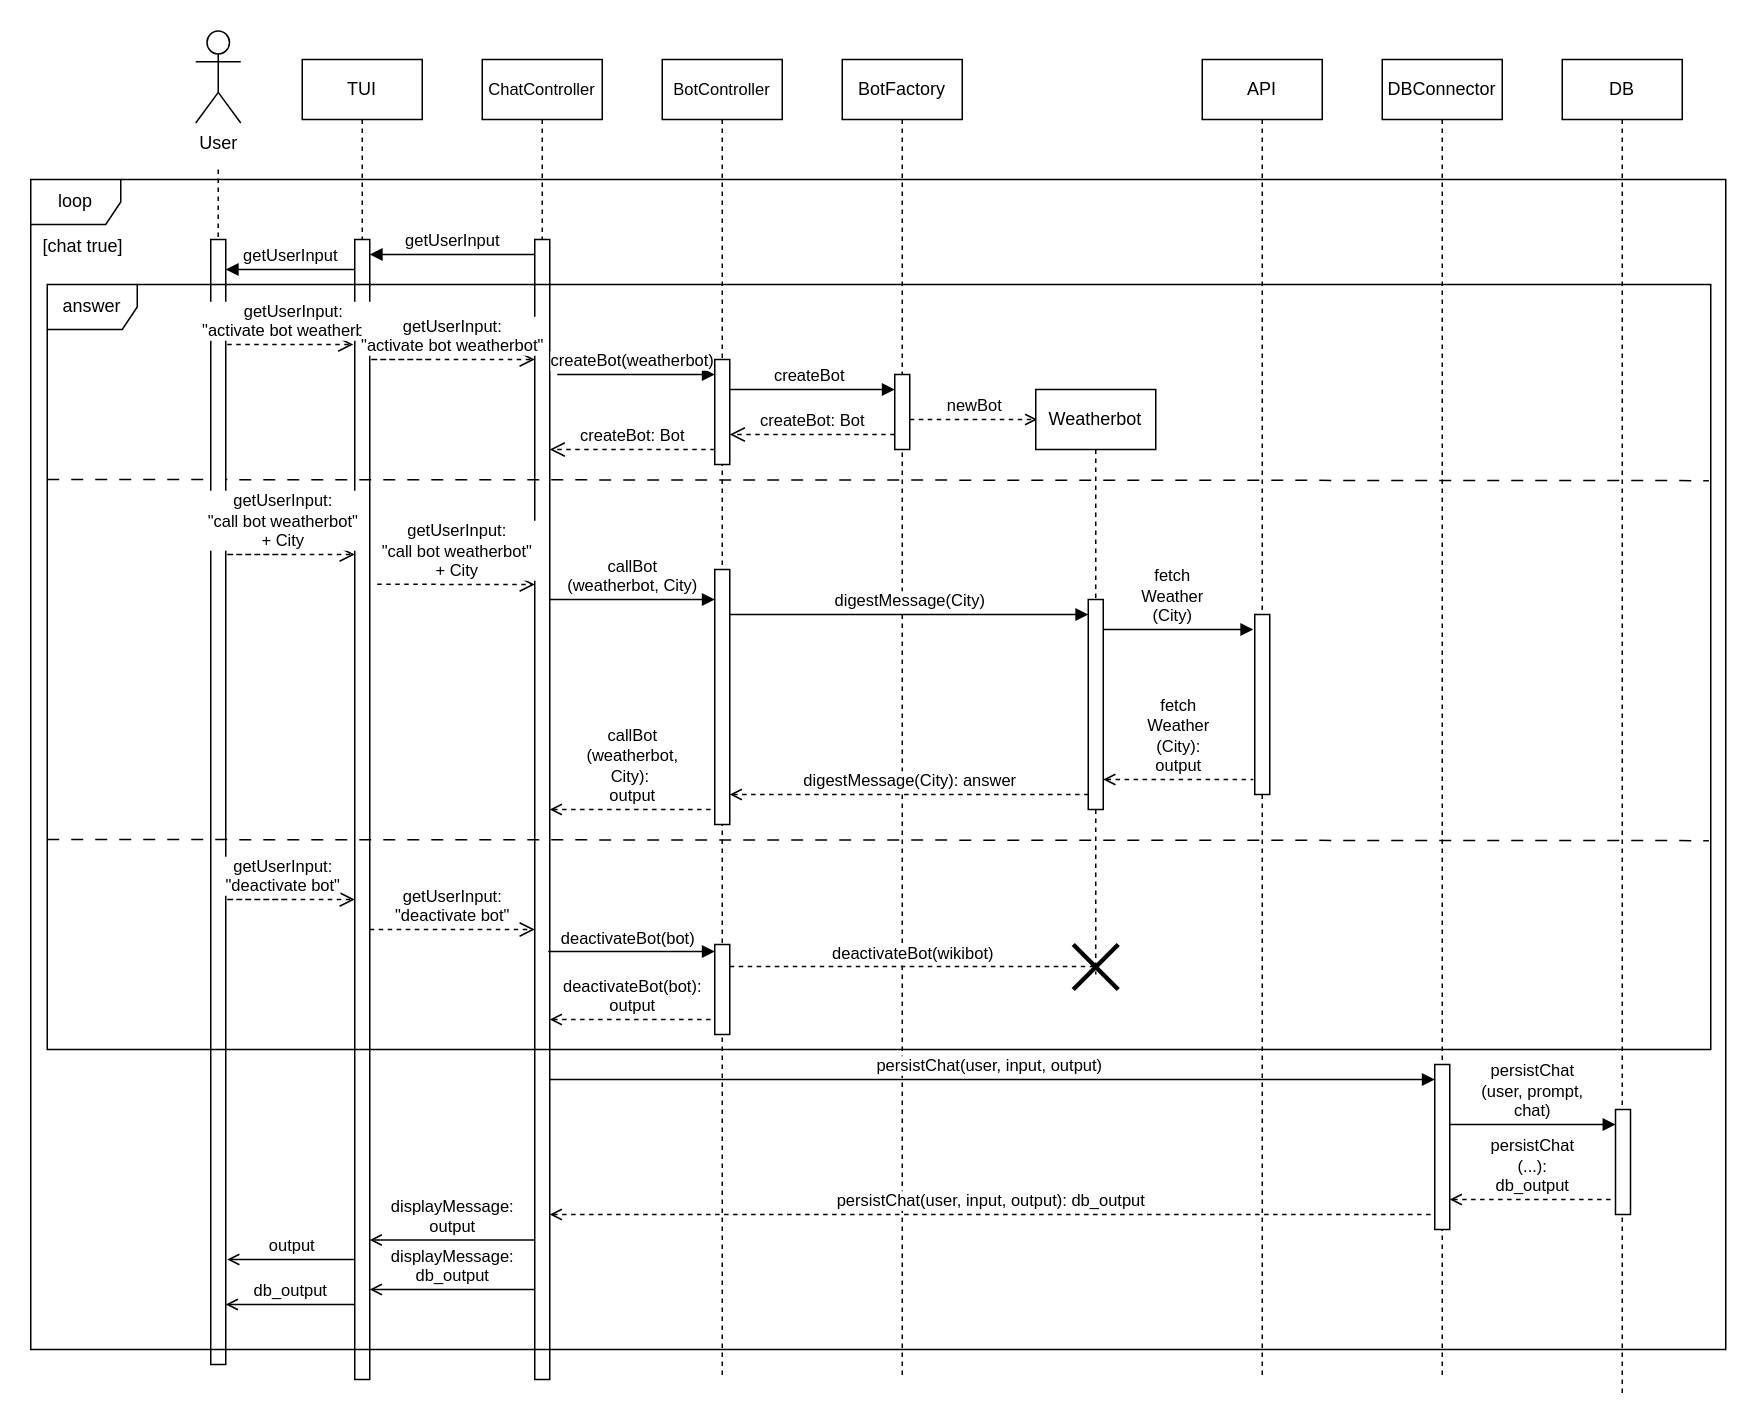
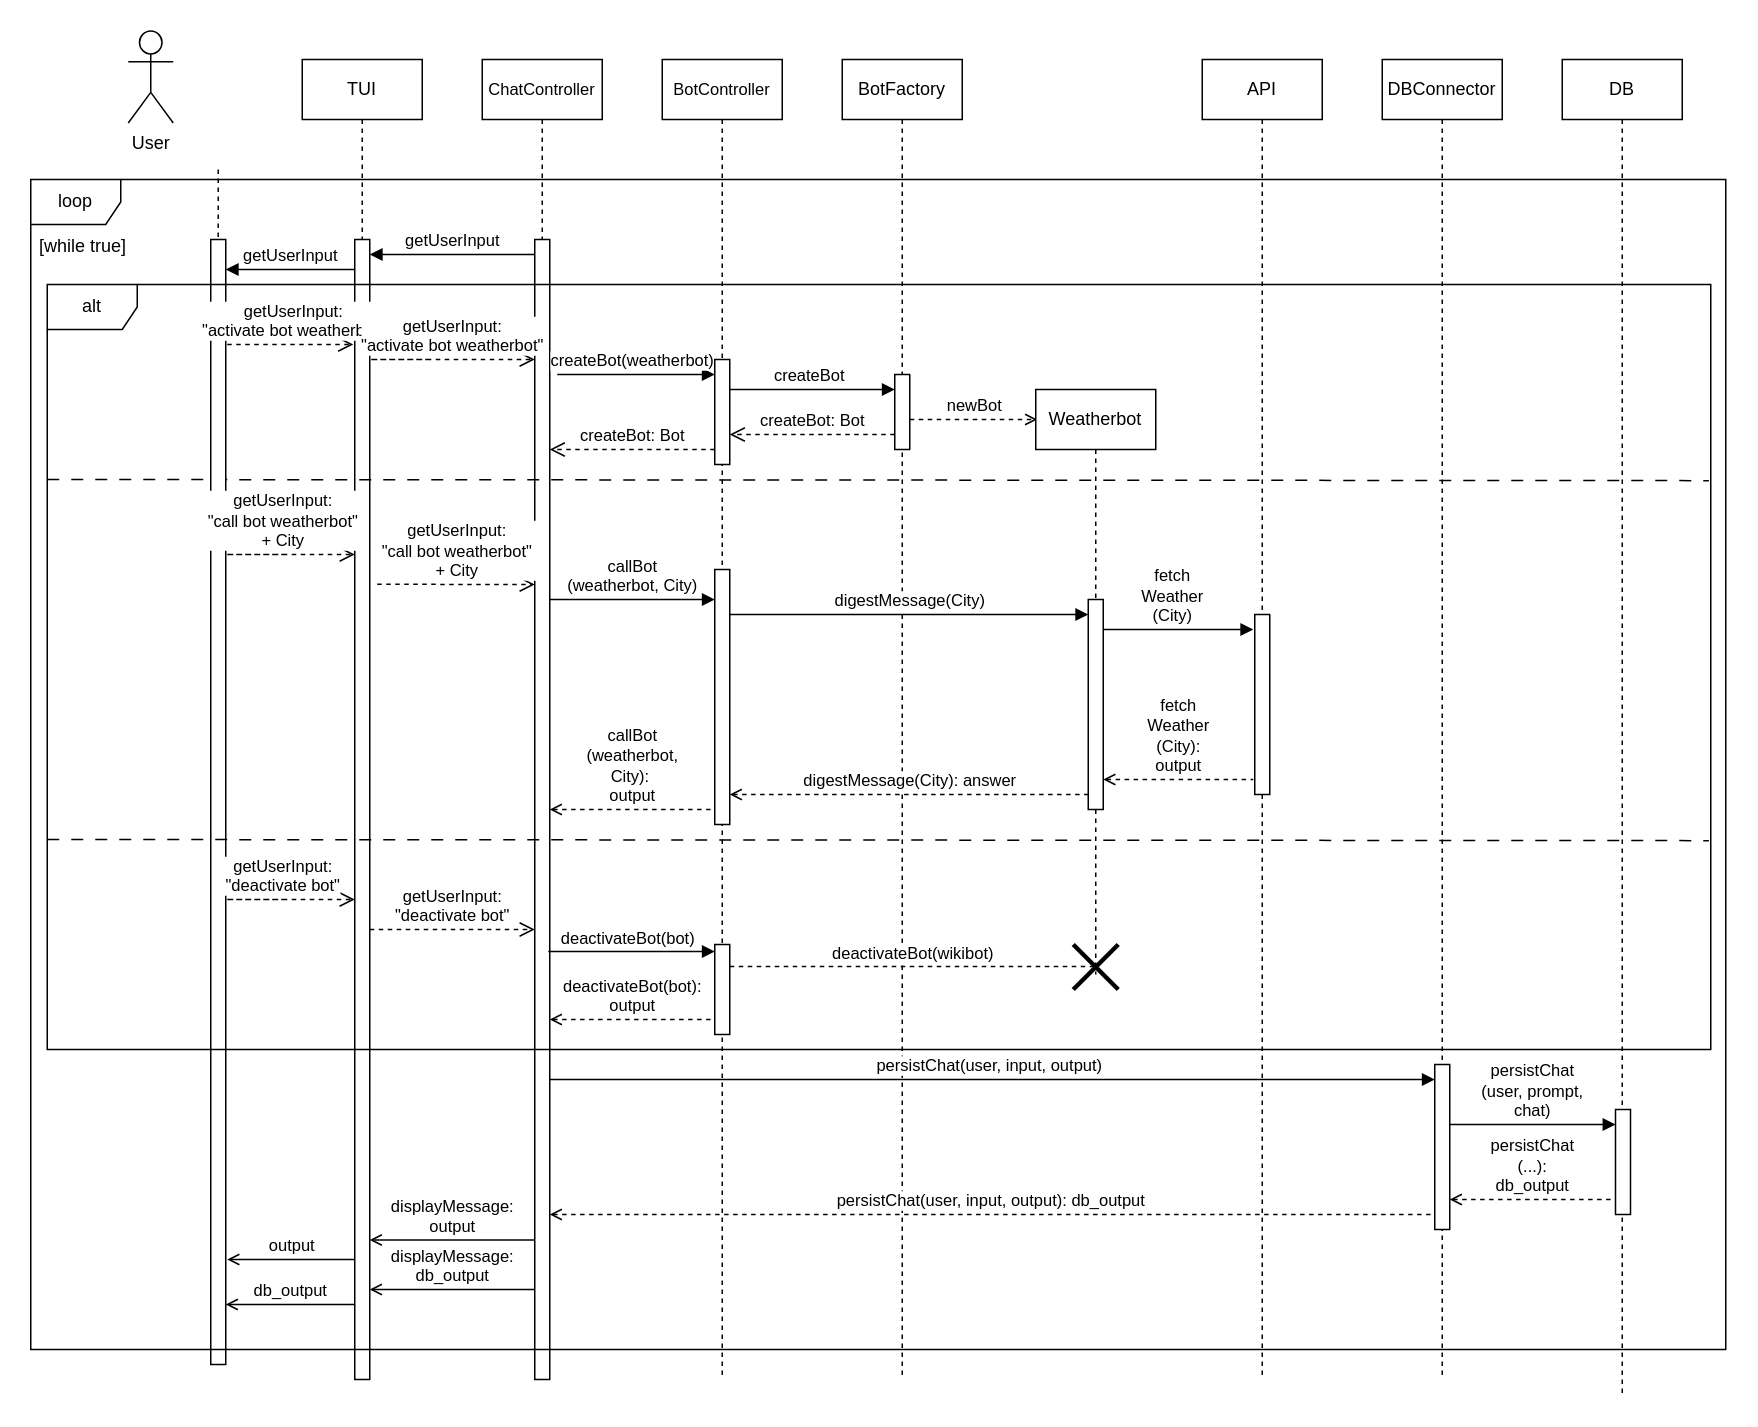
(218, 77) -> (151, 77)
(83, 247) -> (83, 247)
(92, 307) -> (92, 307)
